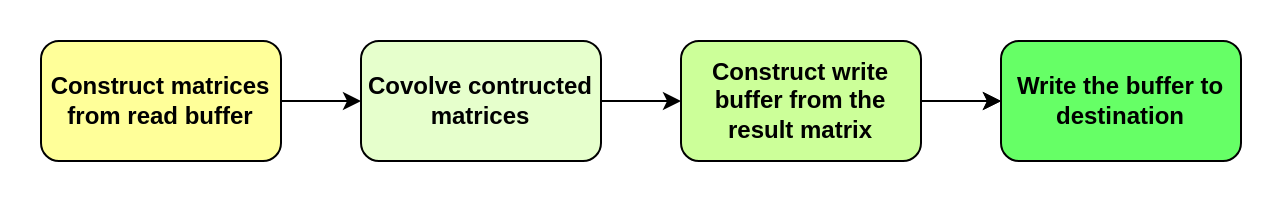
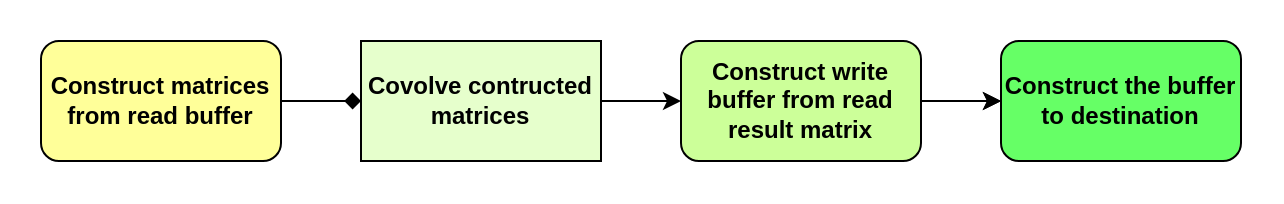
(345, 101) -> (344, 101)
(481, 101) -> (481, 101)
(801, 101) -> (801, 101)
(1121, 101) -> (1121, 101)
